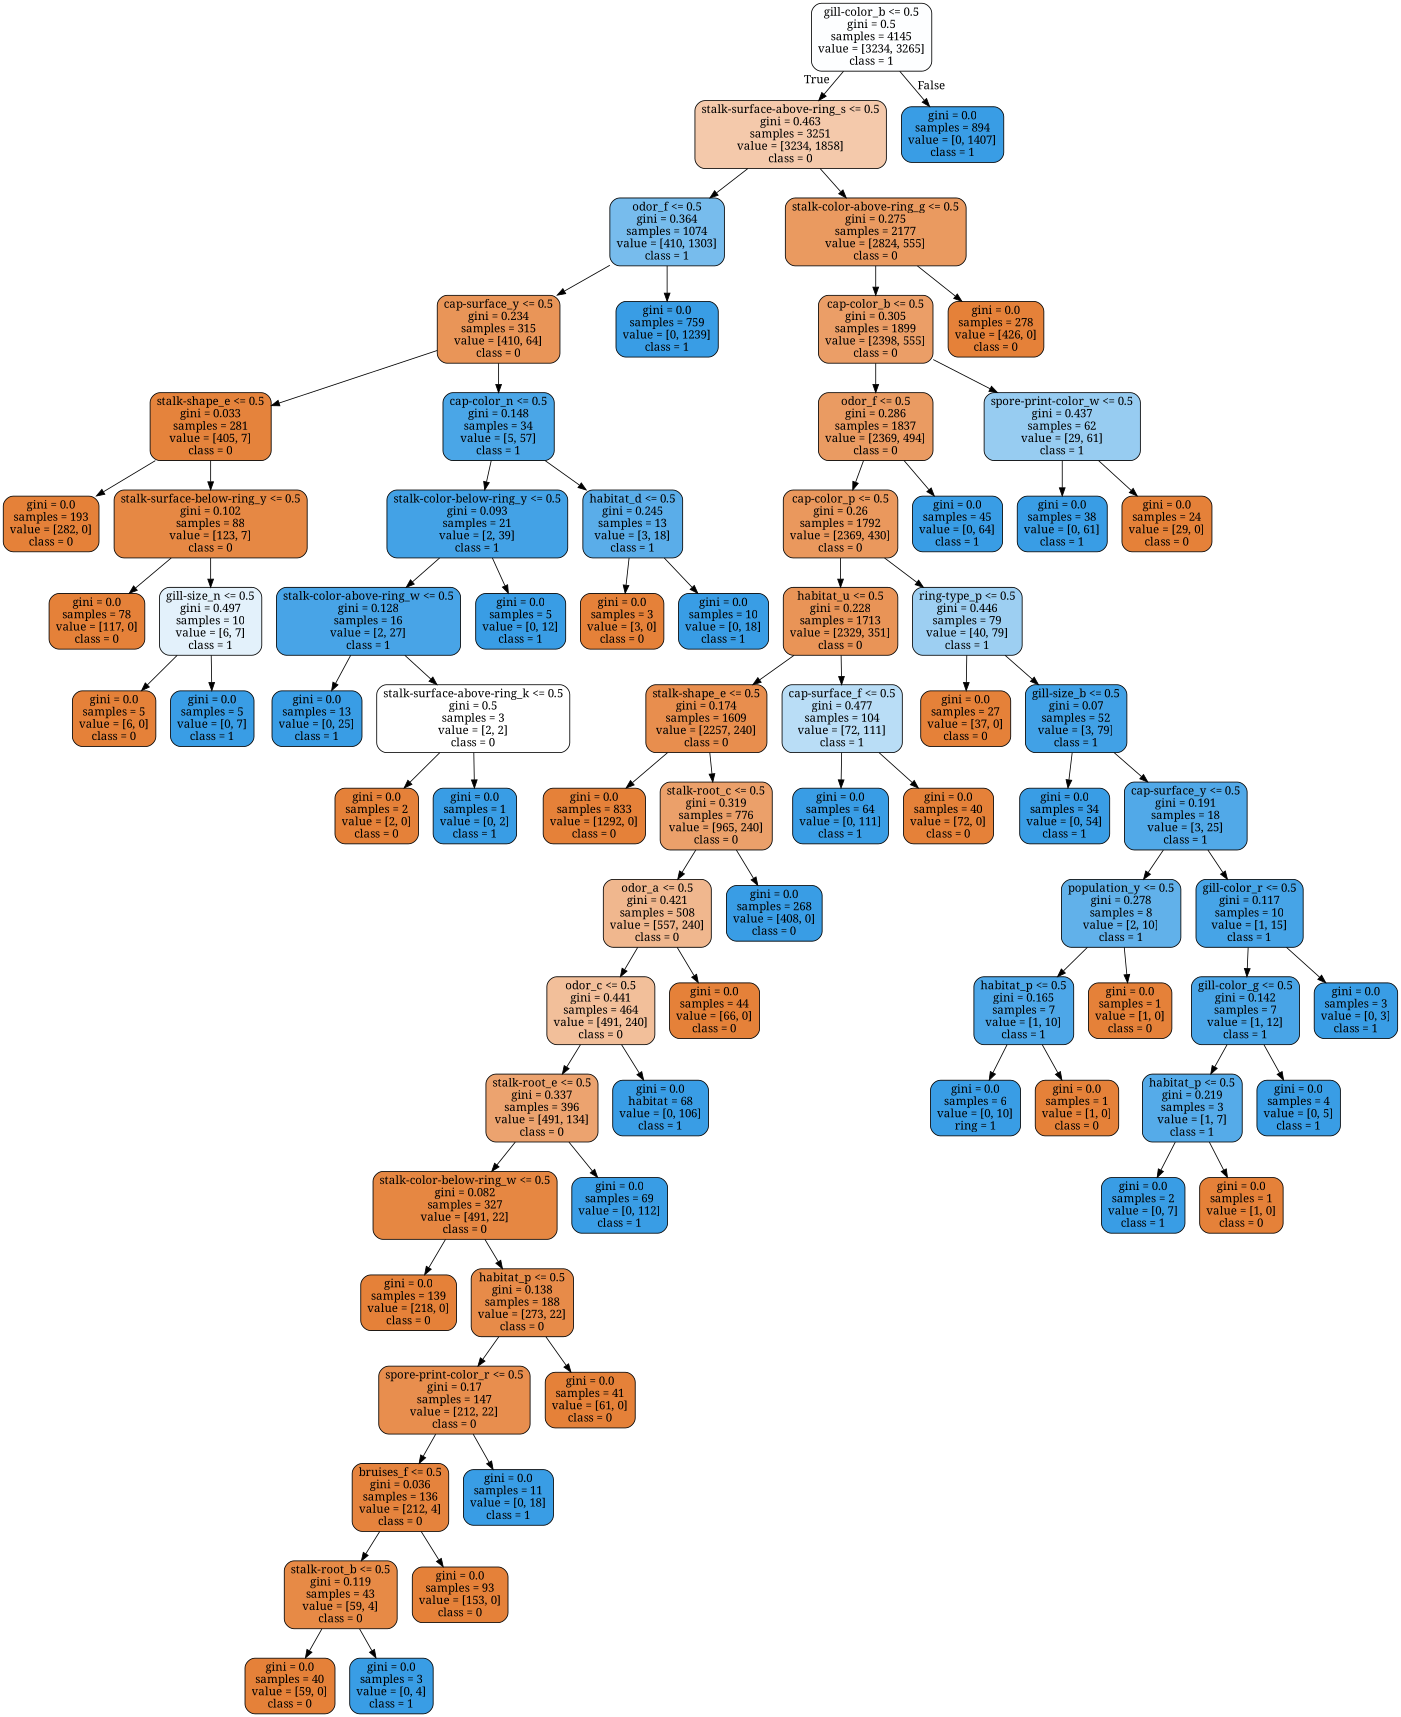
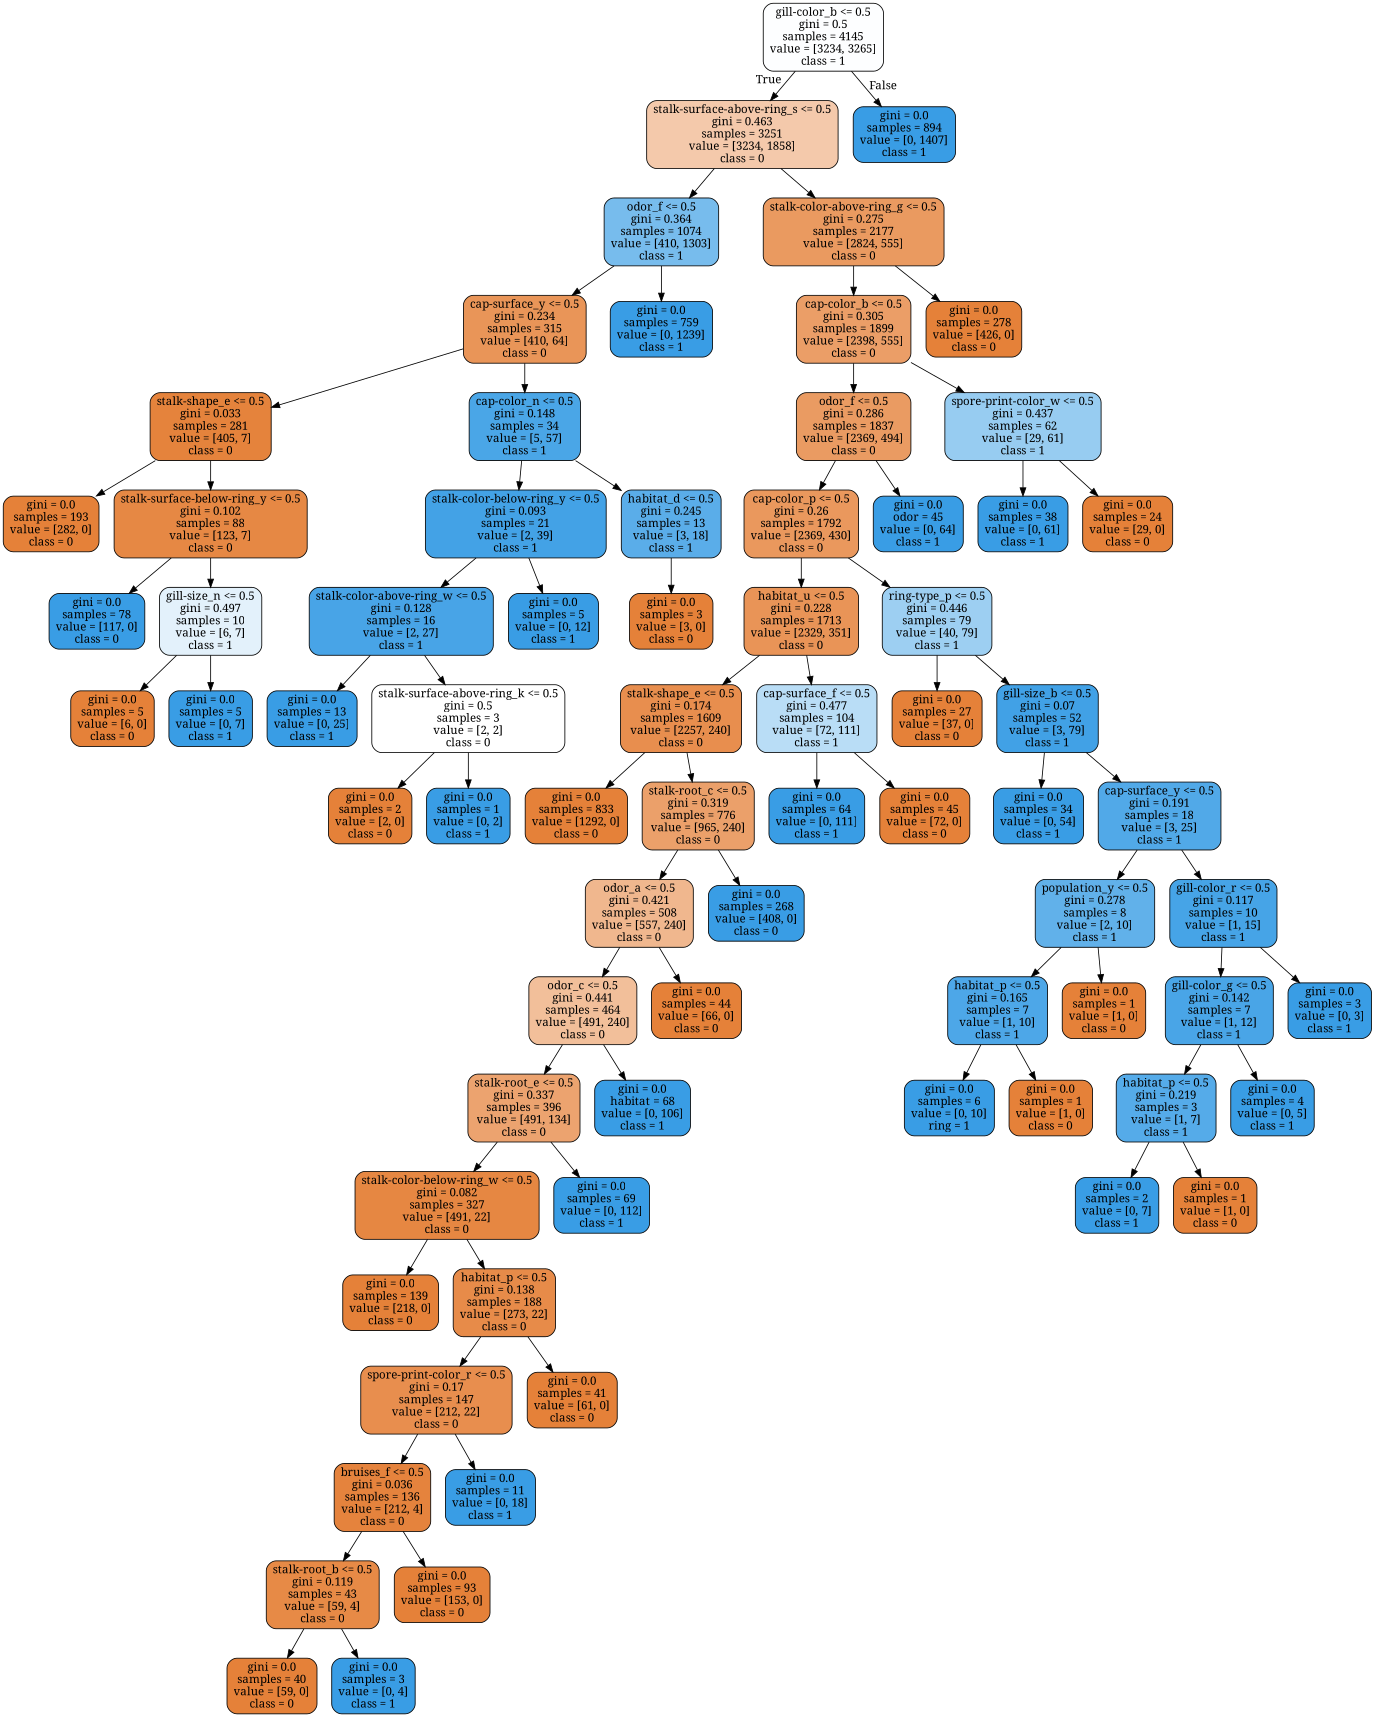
(958, 524) -> (918, 524)
(97, 621) -> (97, 621)
(724, 621) -> none
(949, 816) -> (925, 816)
